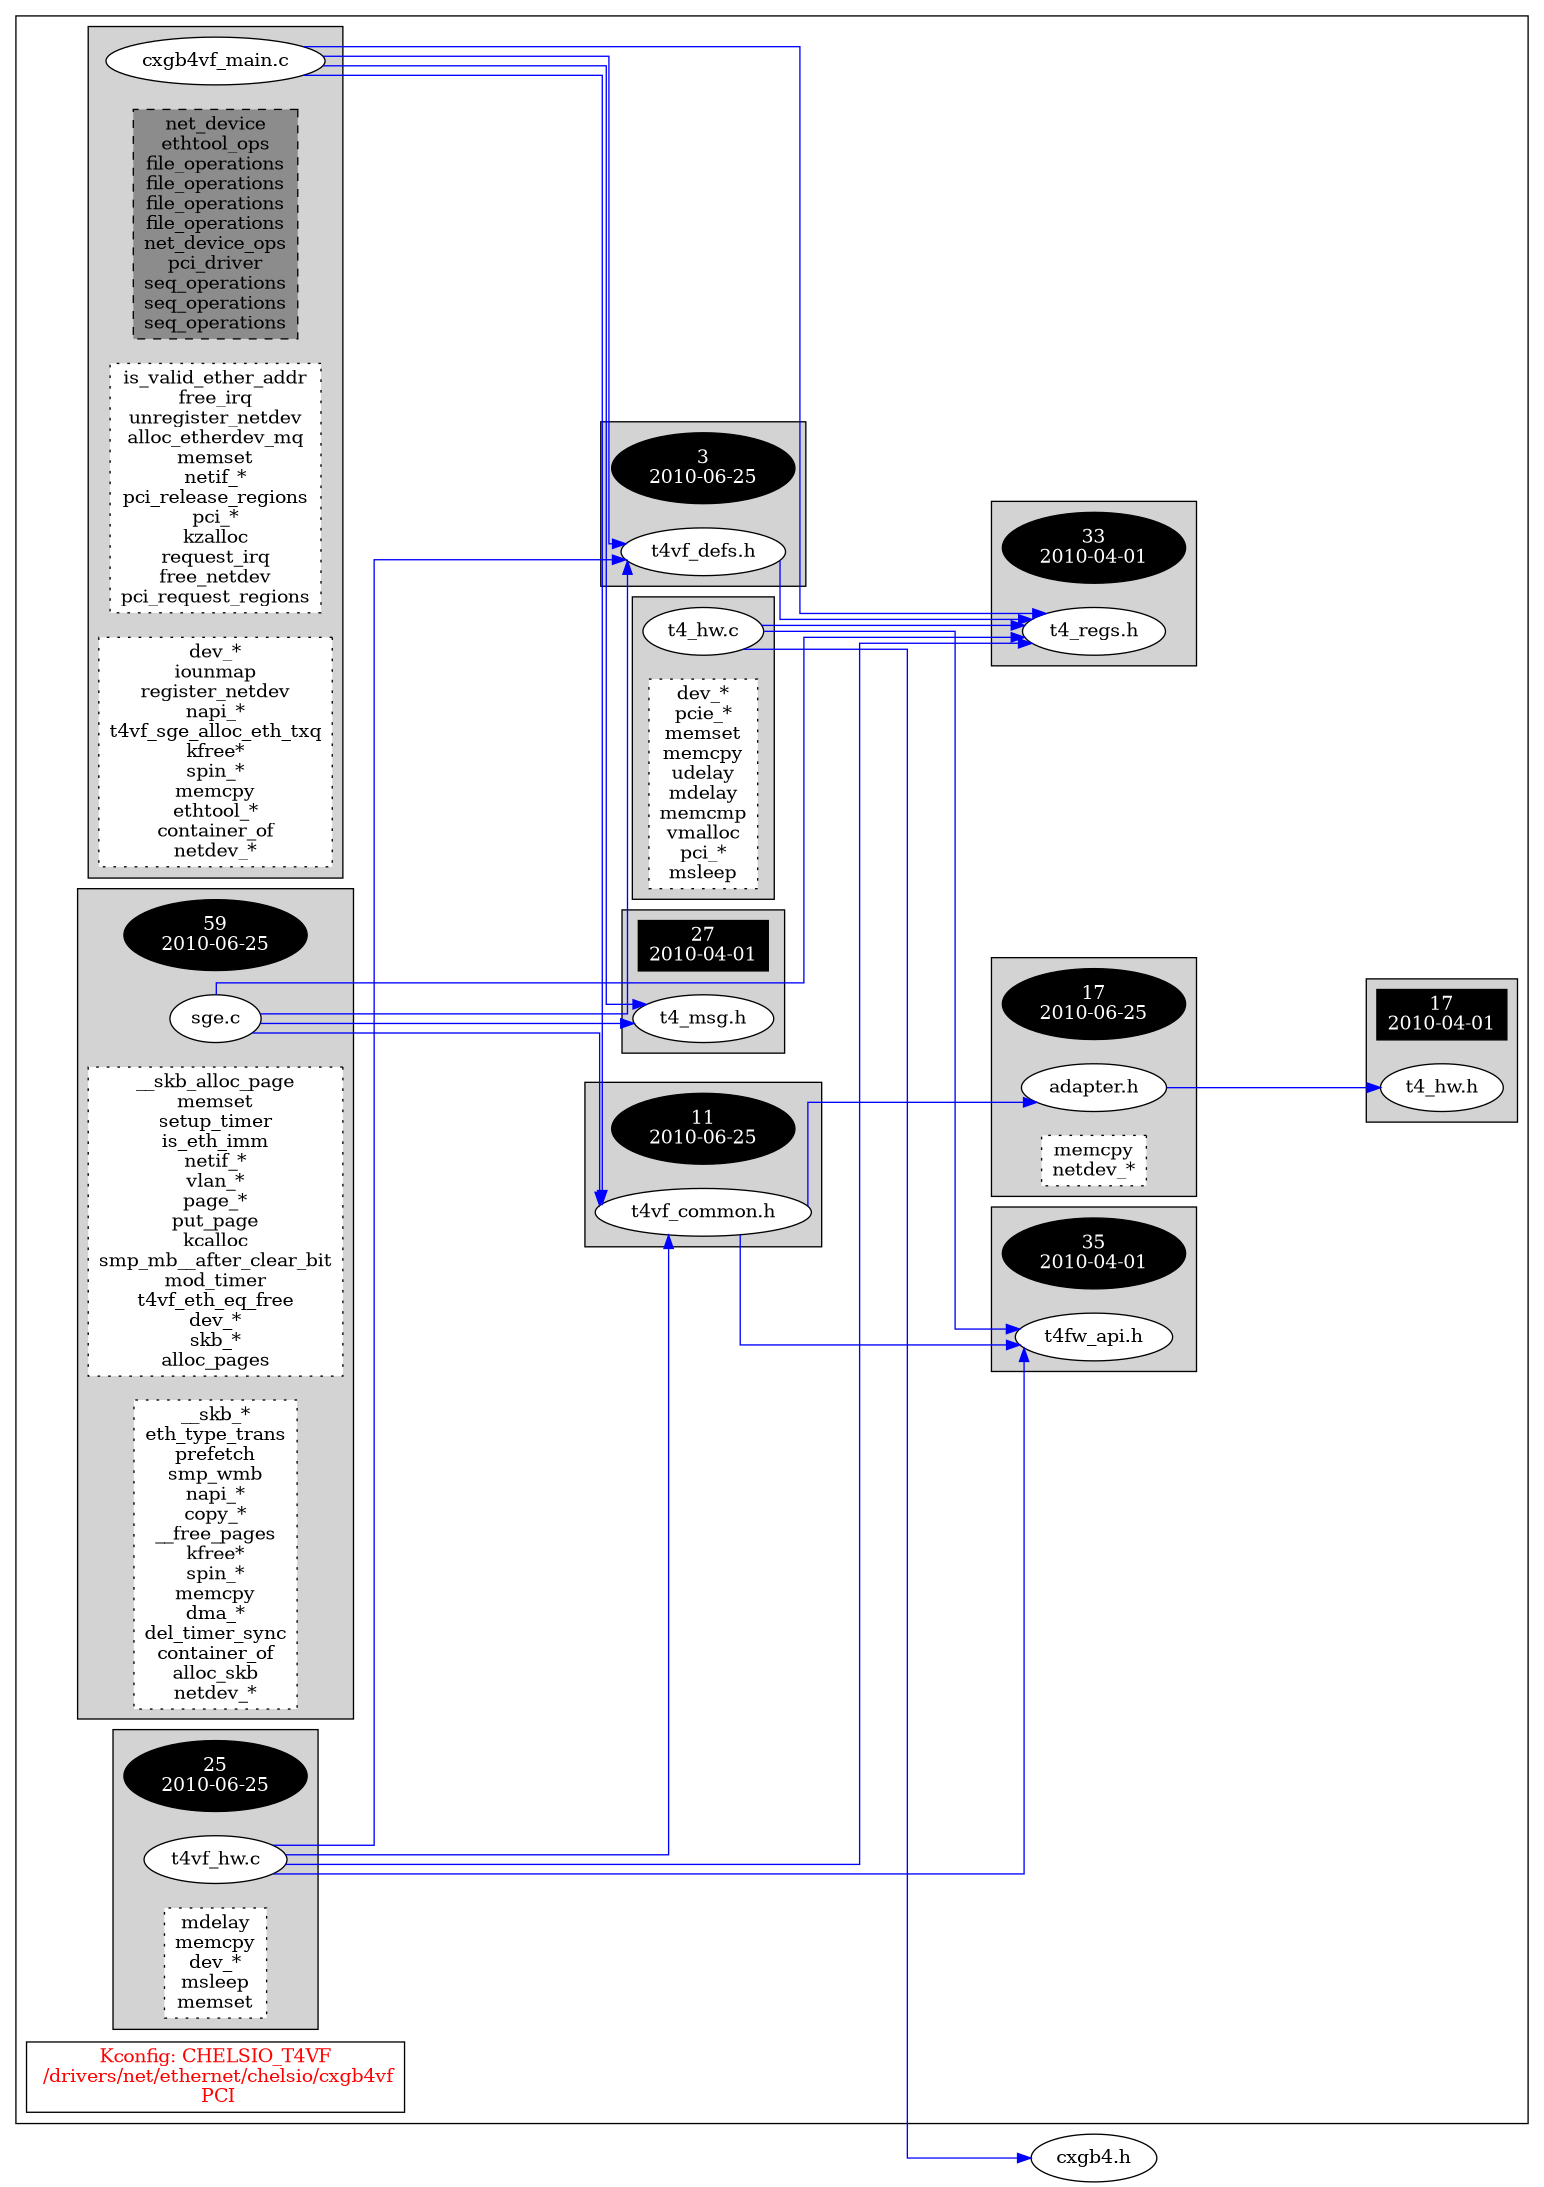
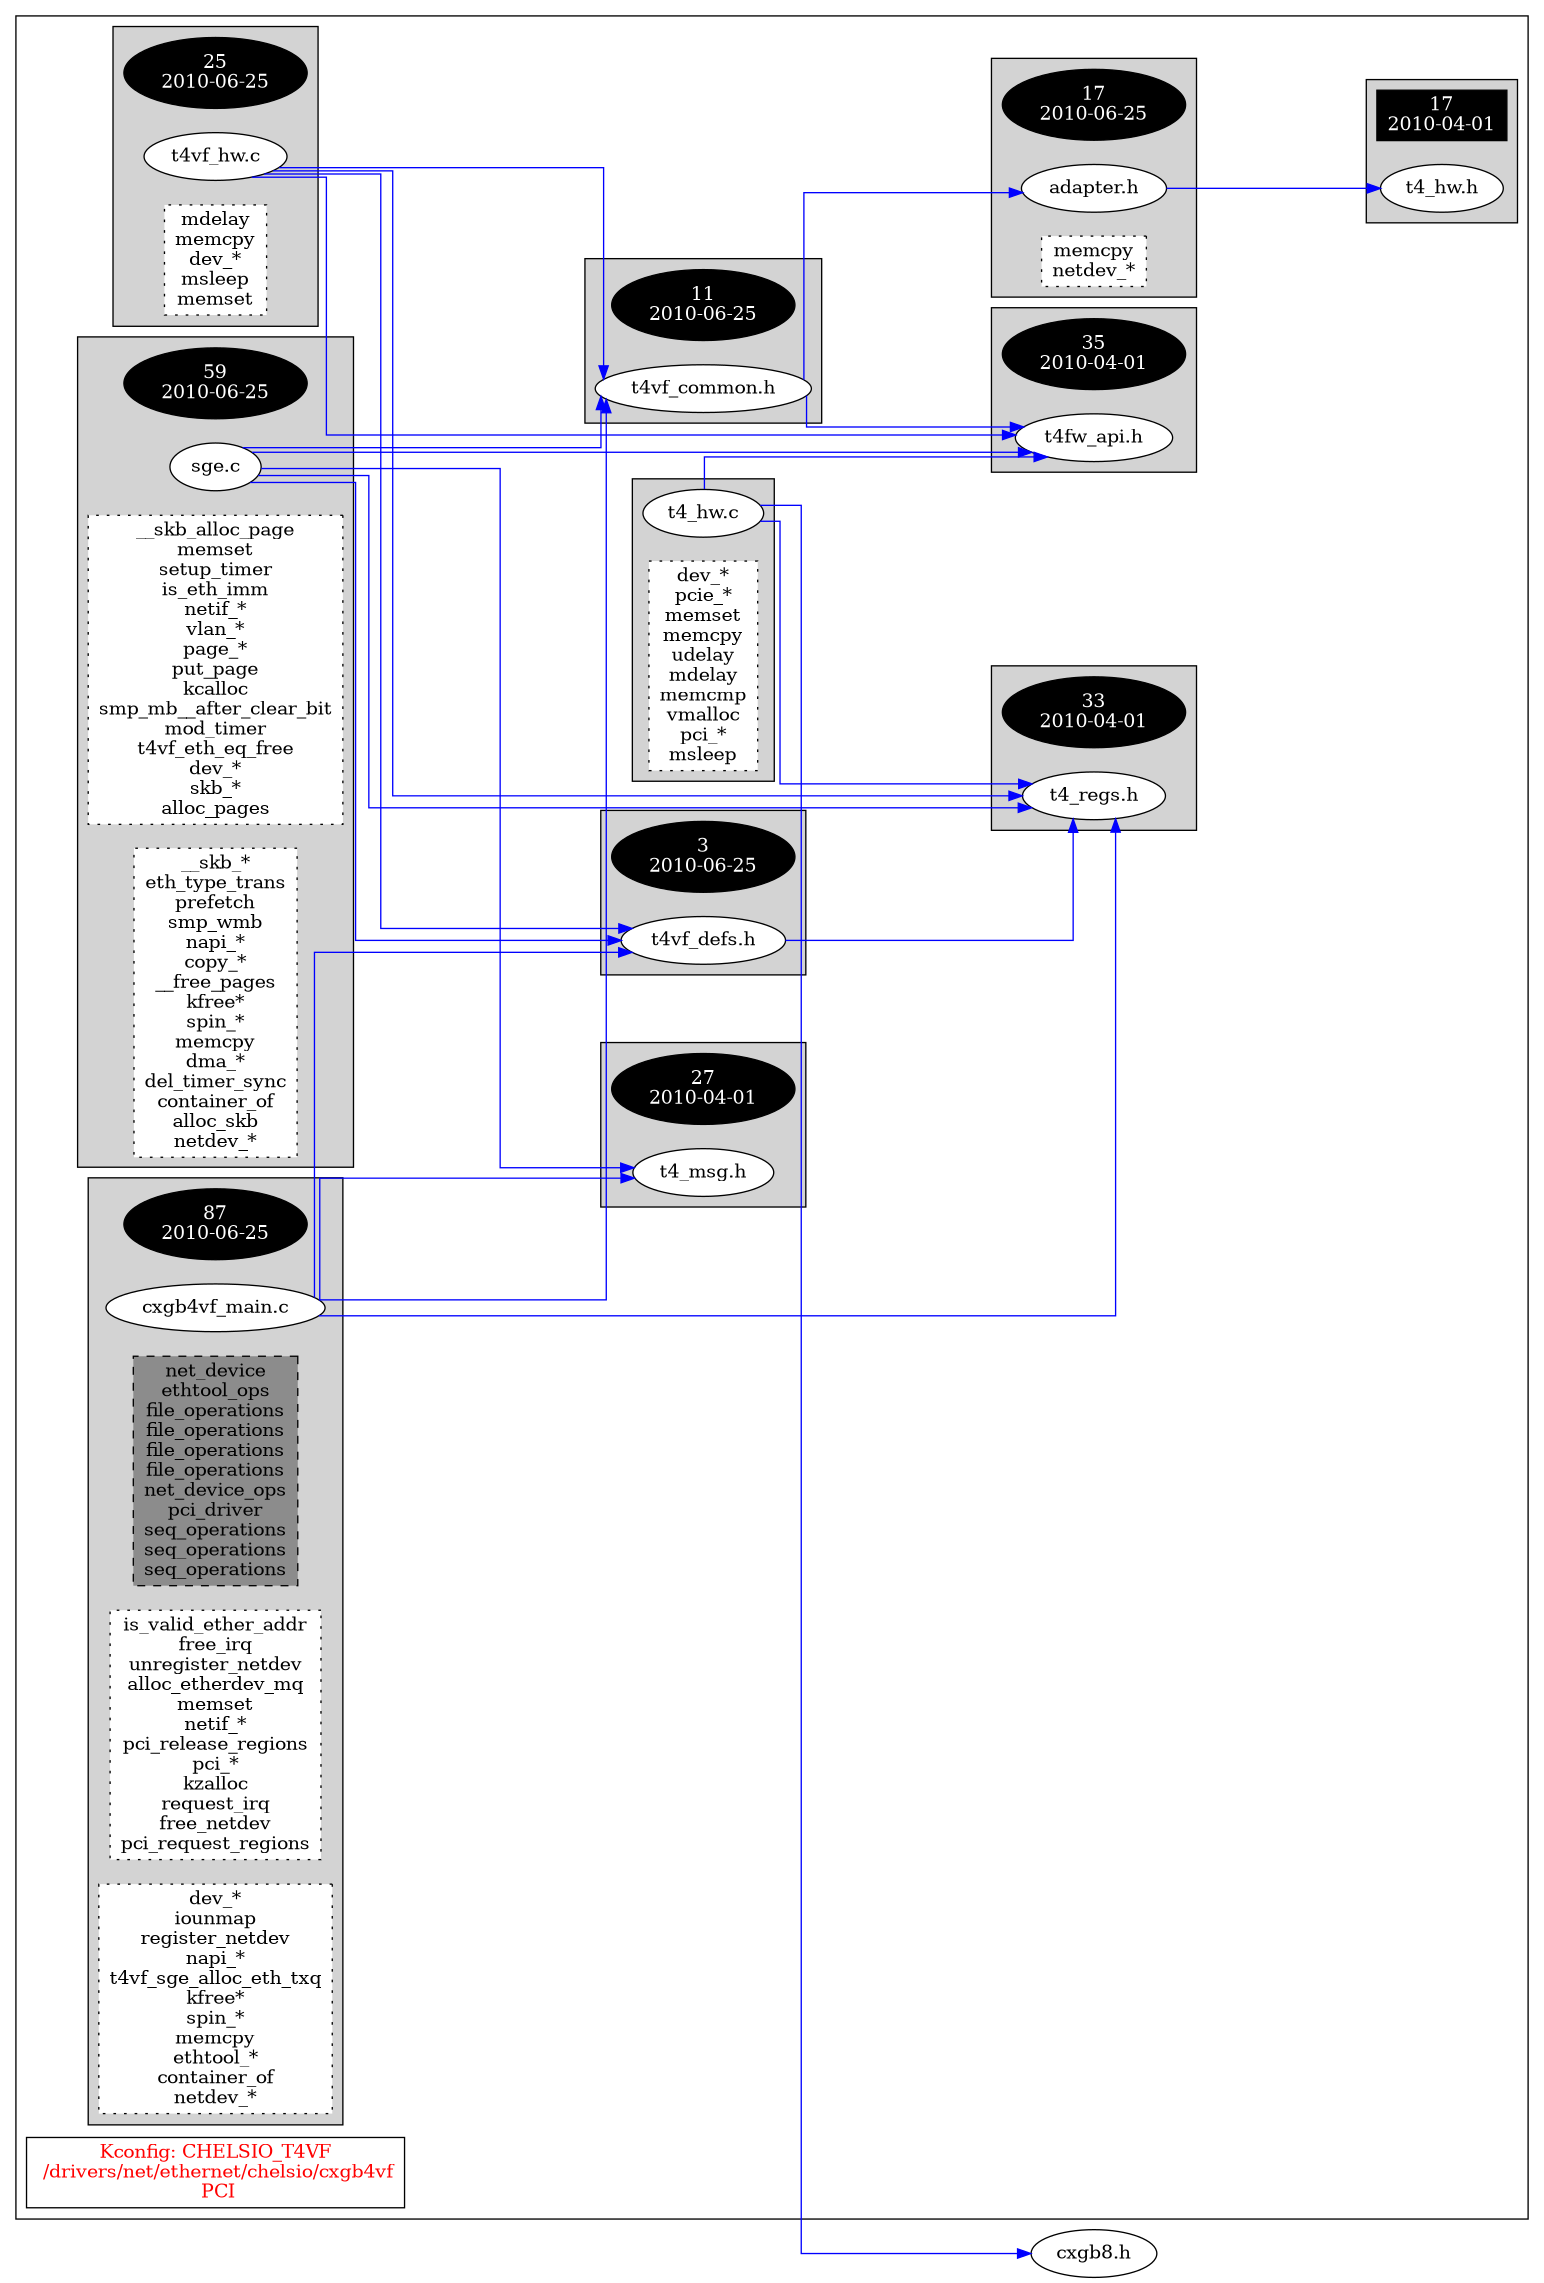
none -> (635, 452)
(703, 946) -> (703, 1089)
none -> (216, 1224)
(1094, 2158) -> (1094, 2254)
